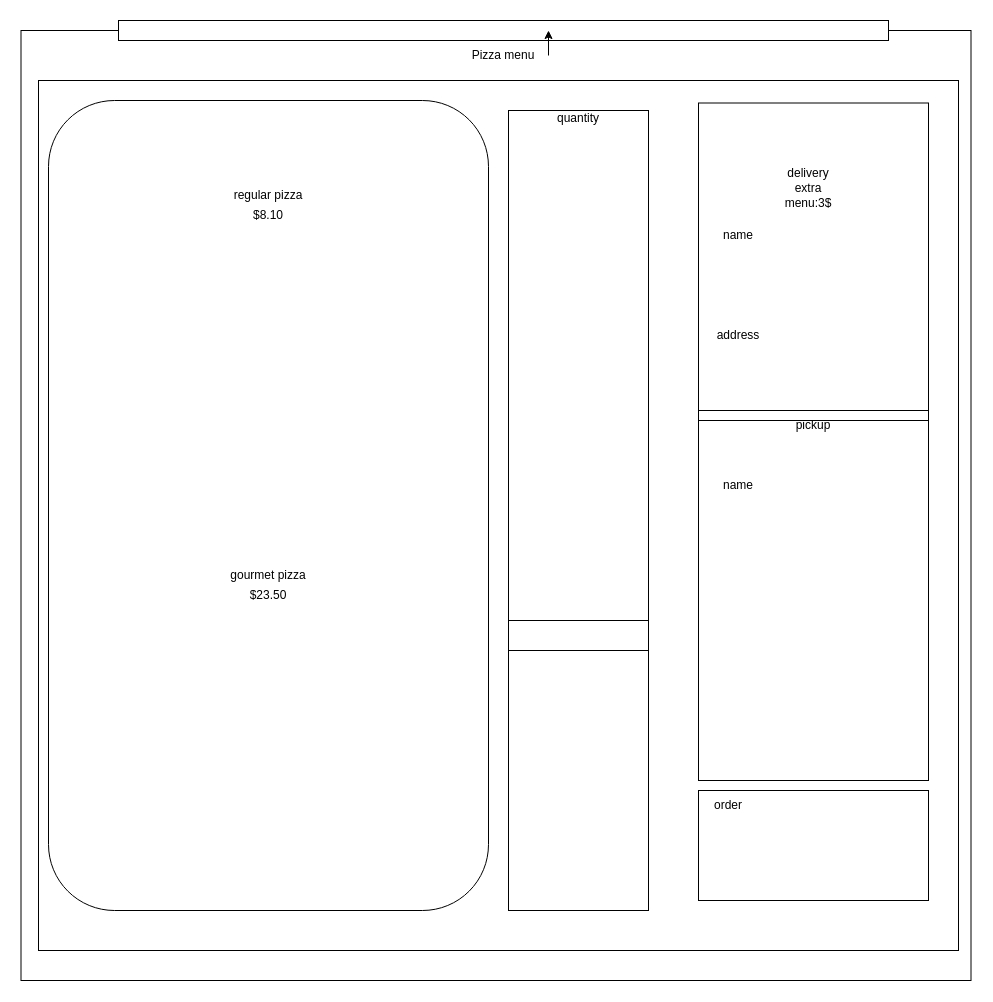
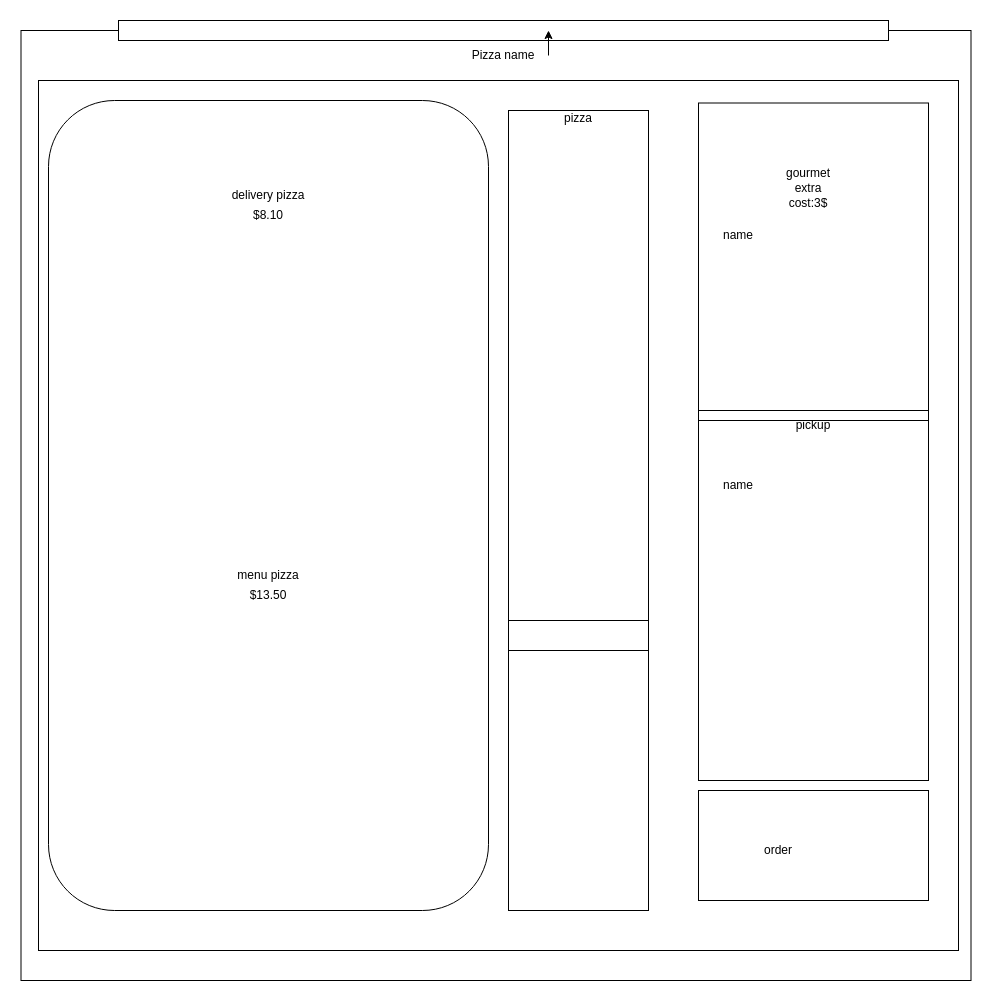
(504, 56) -> (504, 56)
(579, 119) -> (579, 119)
(809, 174) -> (809, 174)
(269, 196) -> (269, 196)
(809, 196) -> (809, 196)
(739, 336) -> none
(269, 576) -> (269, 576)
(269, 596) -> (269, 596)
(729, 806) -> (779, 851)
